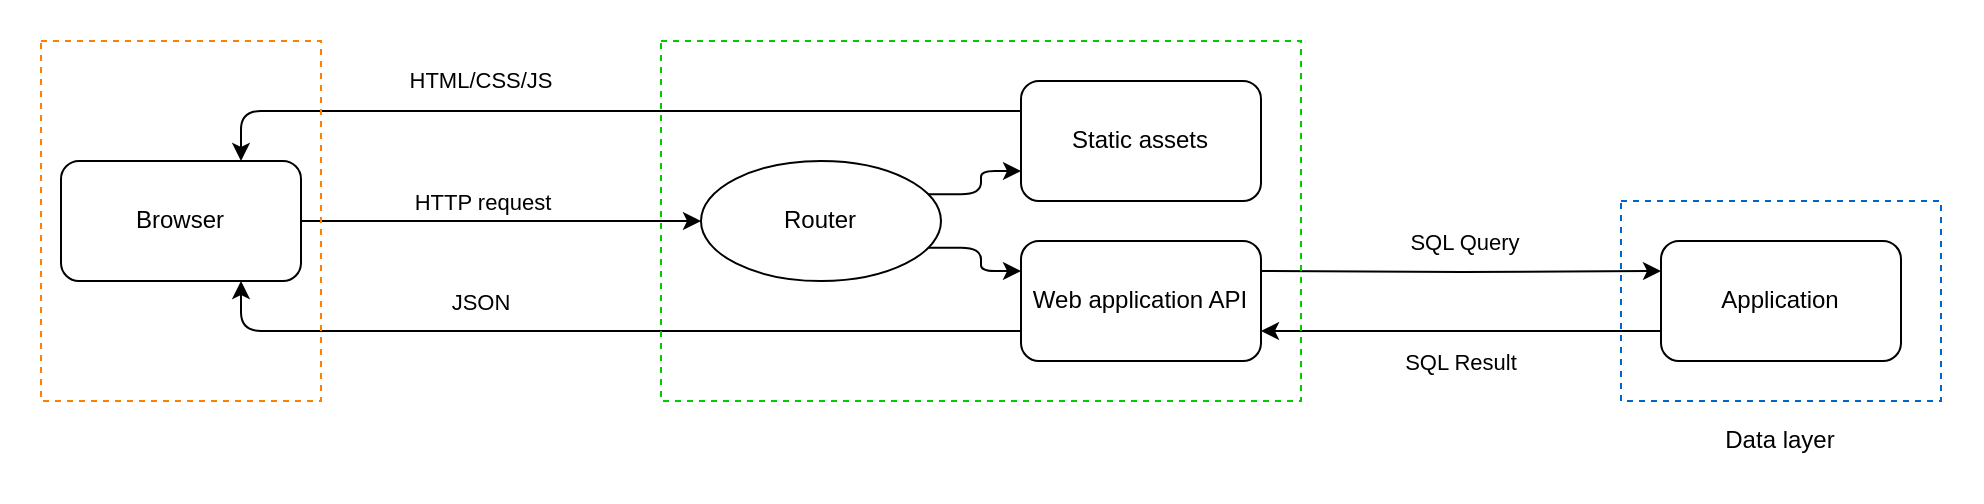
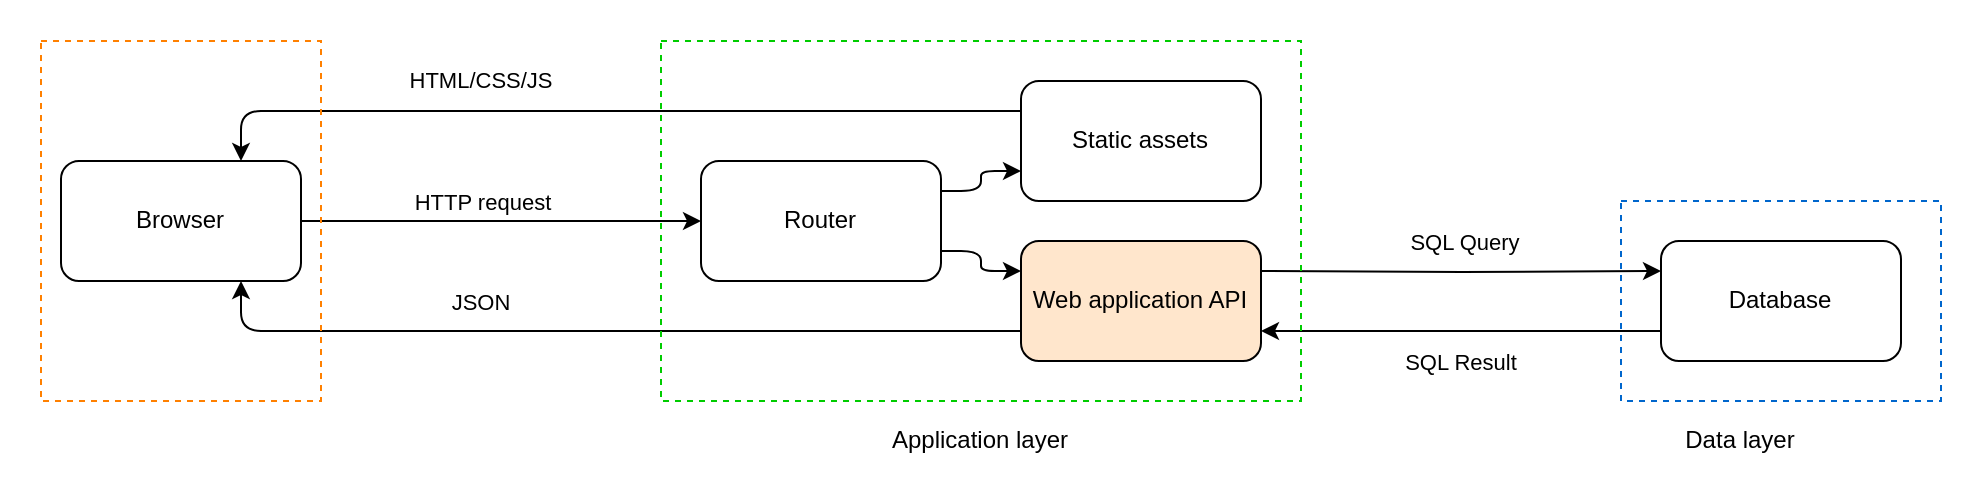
(821, 221) -> (821, 221)
(1141, 301) -> (1141, 301)
(1781, 301) -> (1781, 301)
none -> (981, 441)
(1781, 441) -> (1741, 441)
